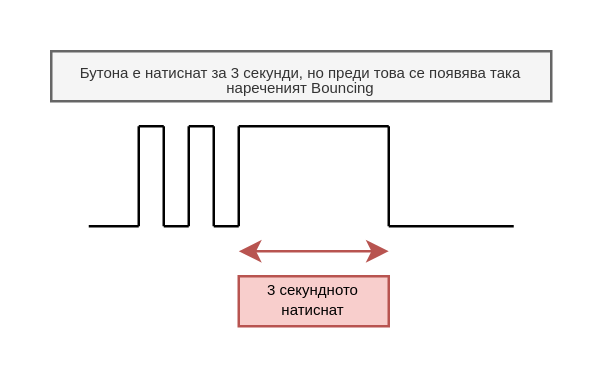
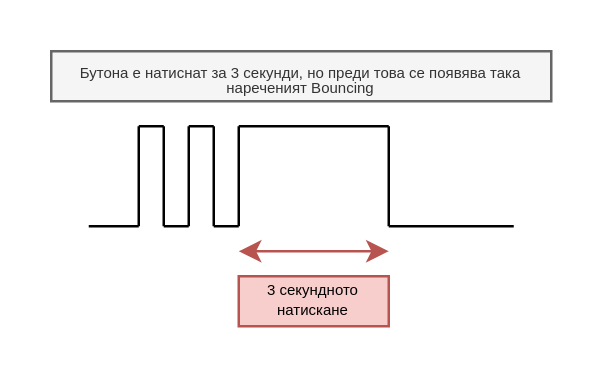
(314, 301) -> (314, 301)
